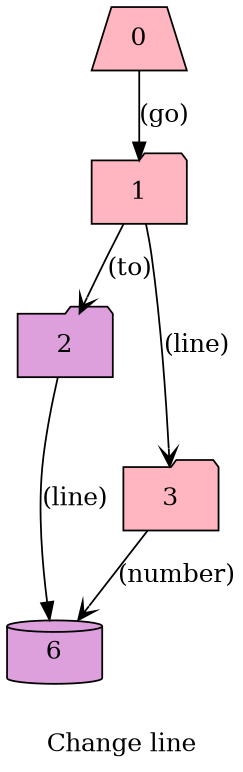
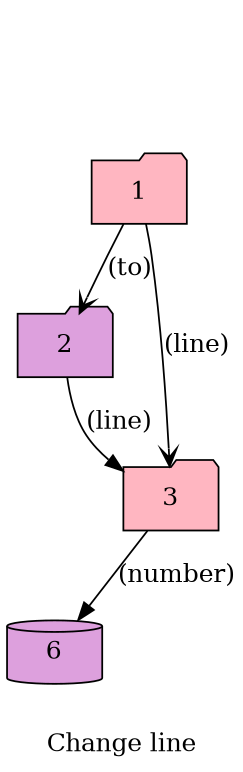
(139, 39) -> none
(41, 489) -> (80, 423)
(118, 568) -> (118, 568)
